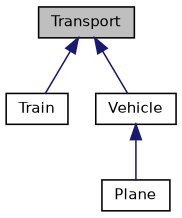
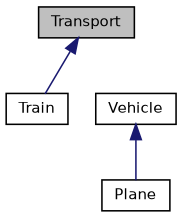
(115, 73) -> none
